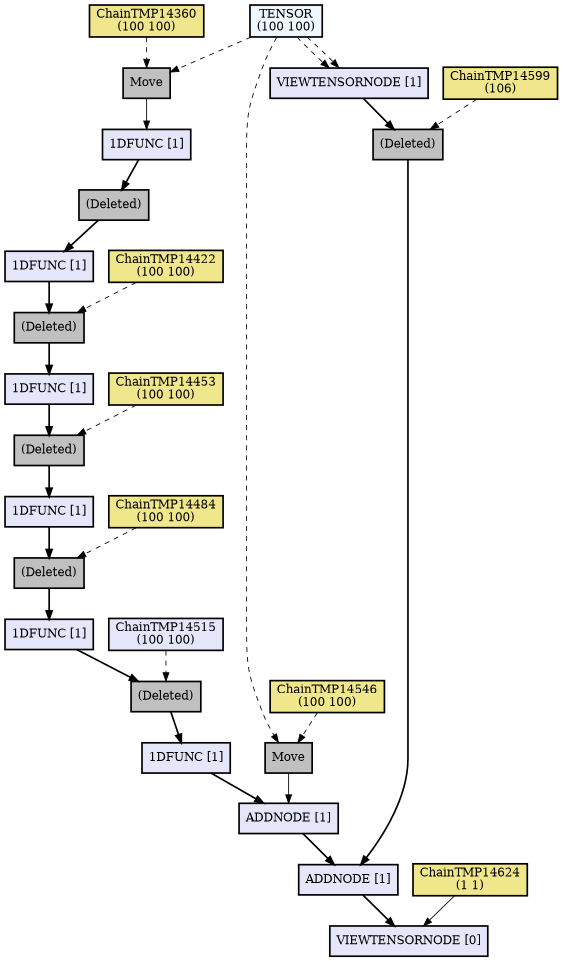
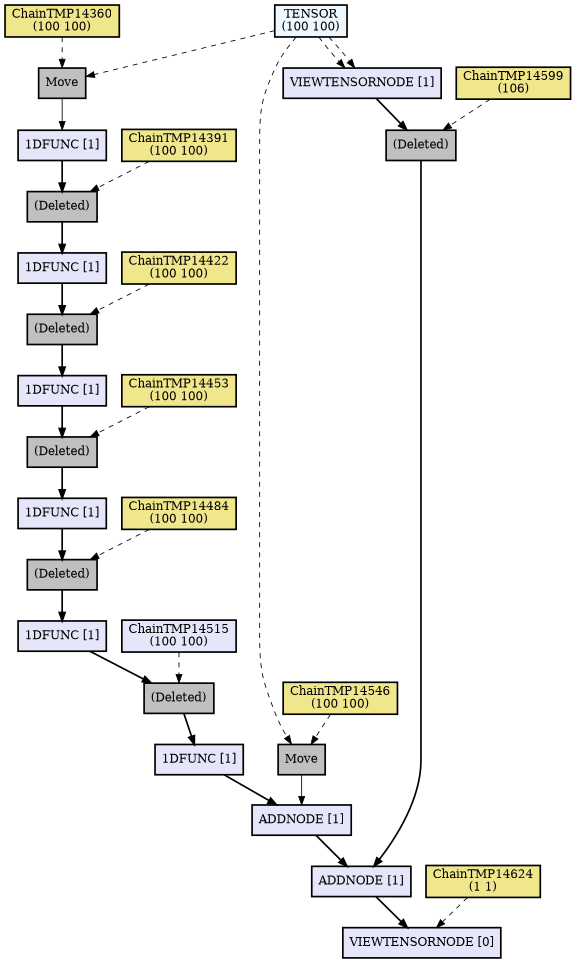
none -> (179, 145)
(442, 908) -> (455, 910)
